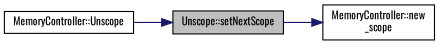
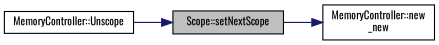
(228, 22) -> (228, 22)
(379, 22) -> (379, 22)
